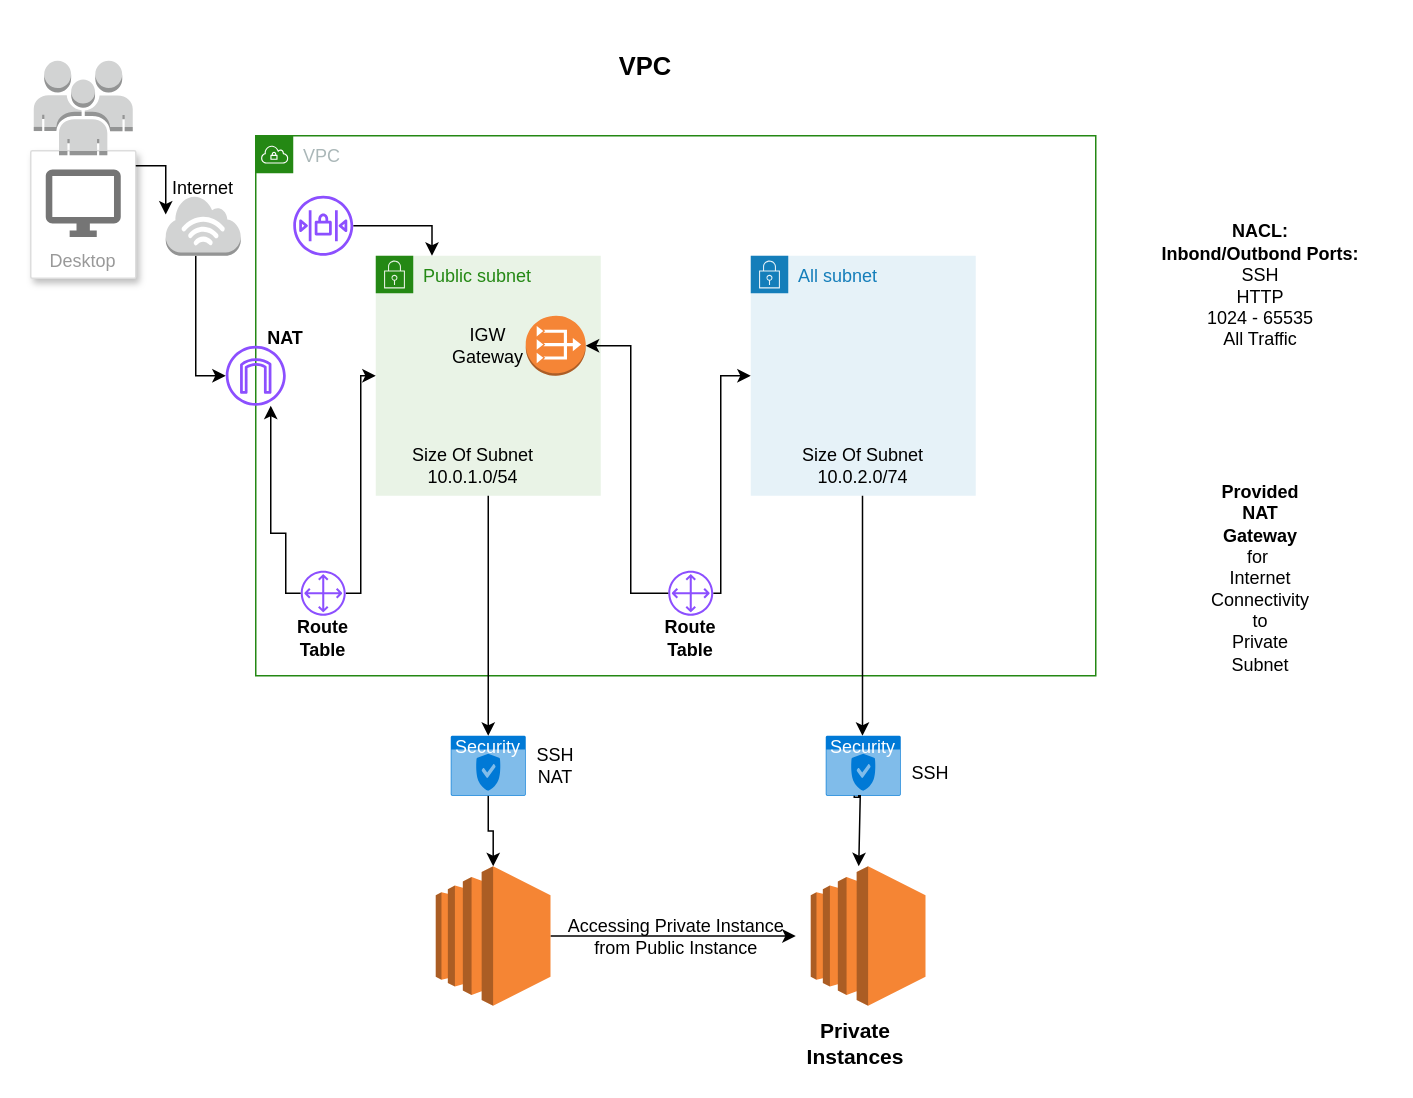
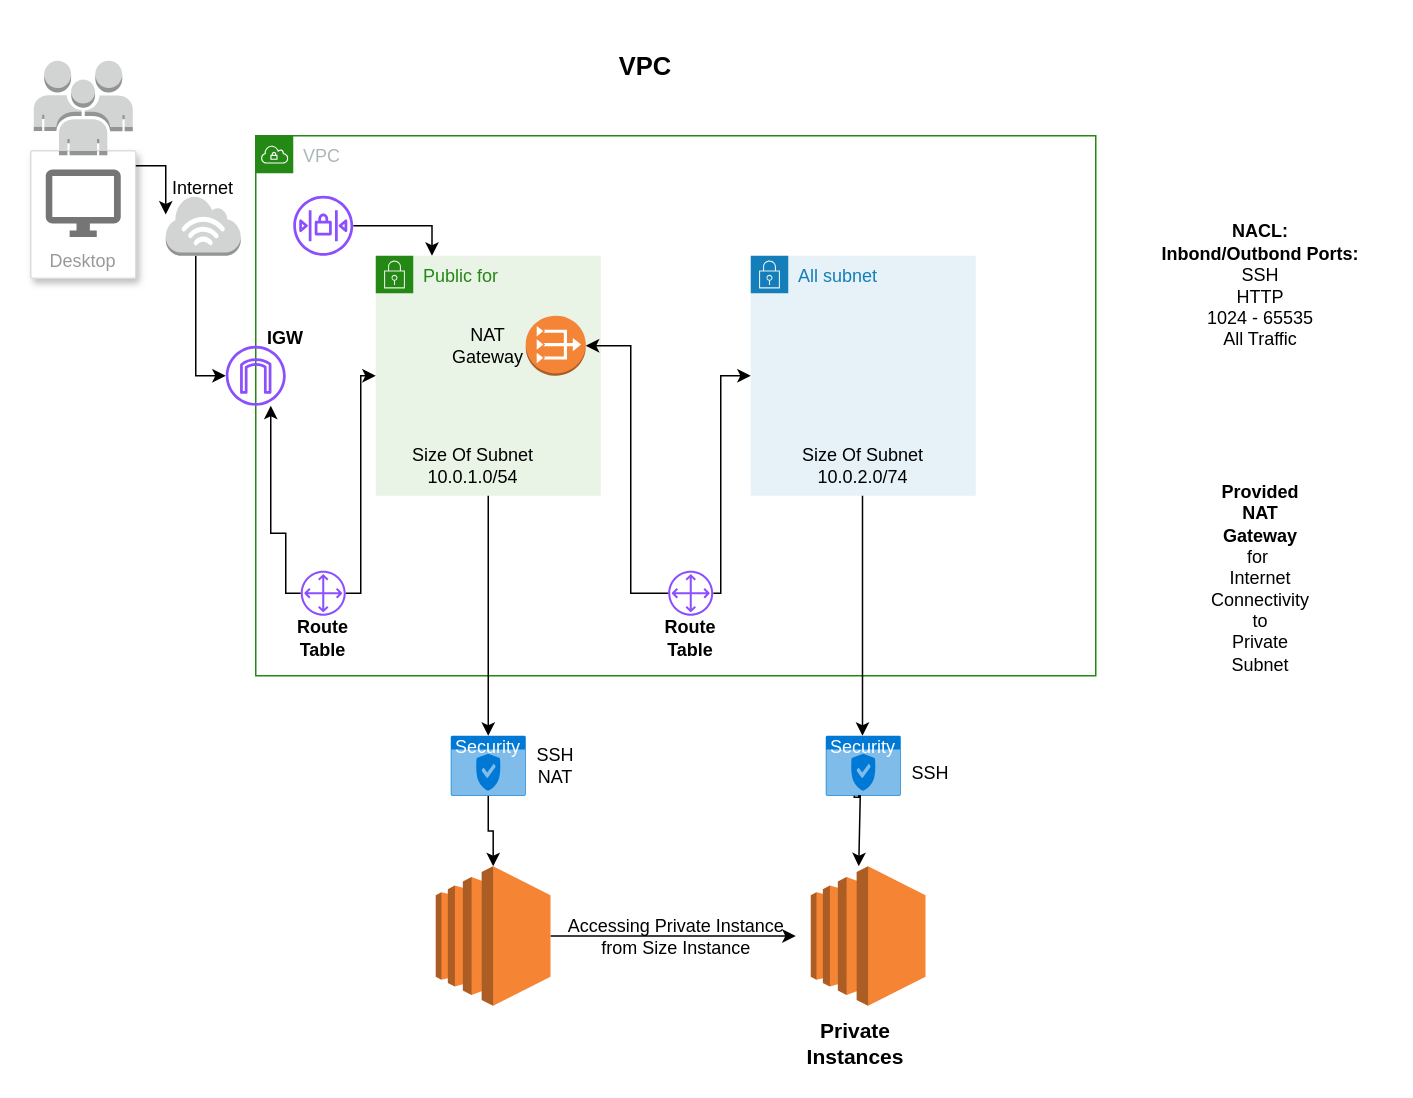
(482, 277) -> (467, 277)
(286, 338) -> (286, 338)
(488, 346) -> (488, 346)
(677, 937) -> (677, 937)
